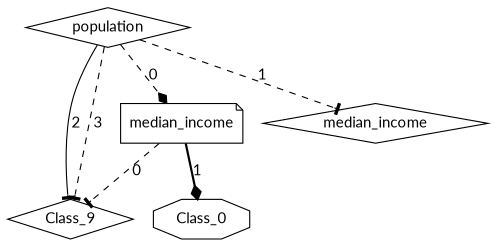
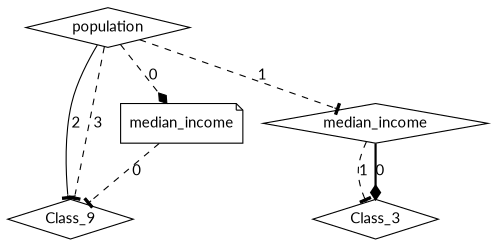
(202, 219) -> none
none -> (376, 219)
